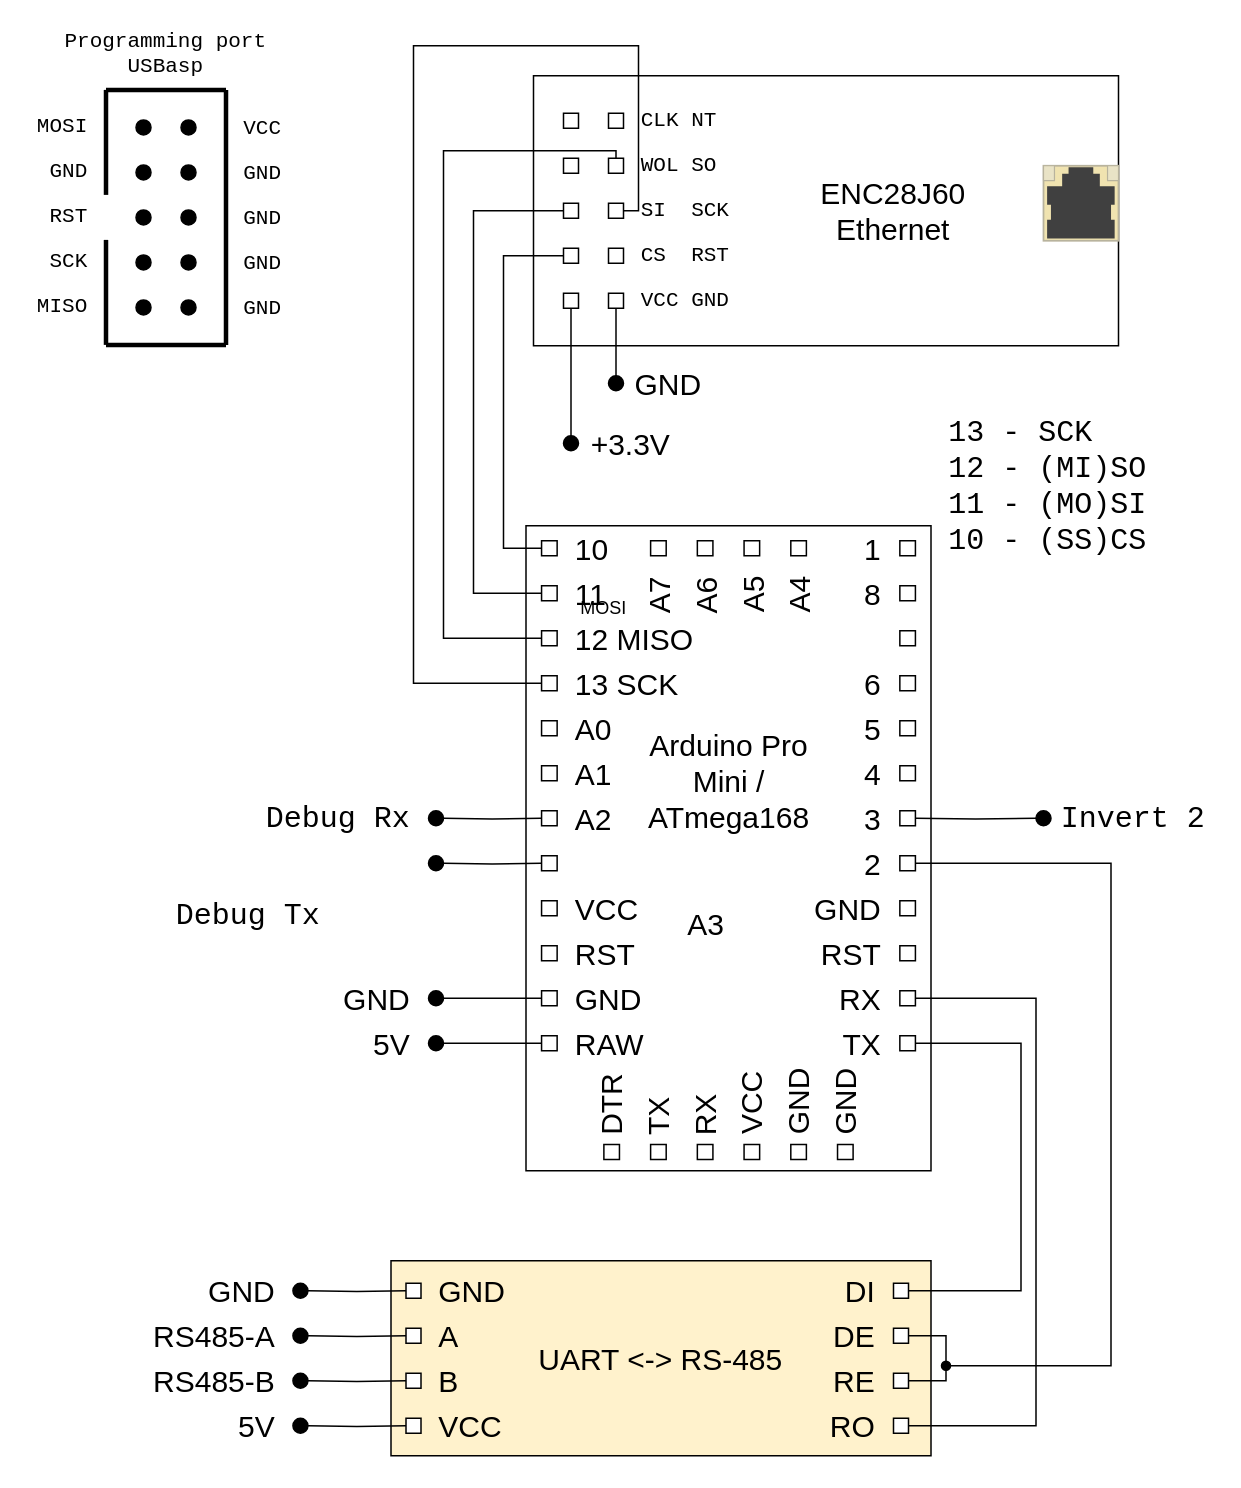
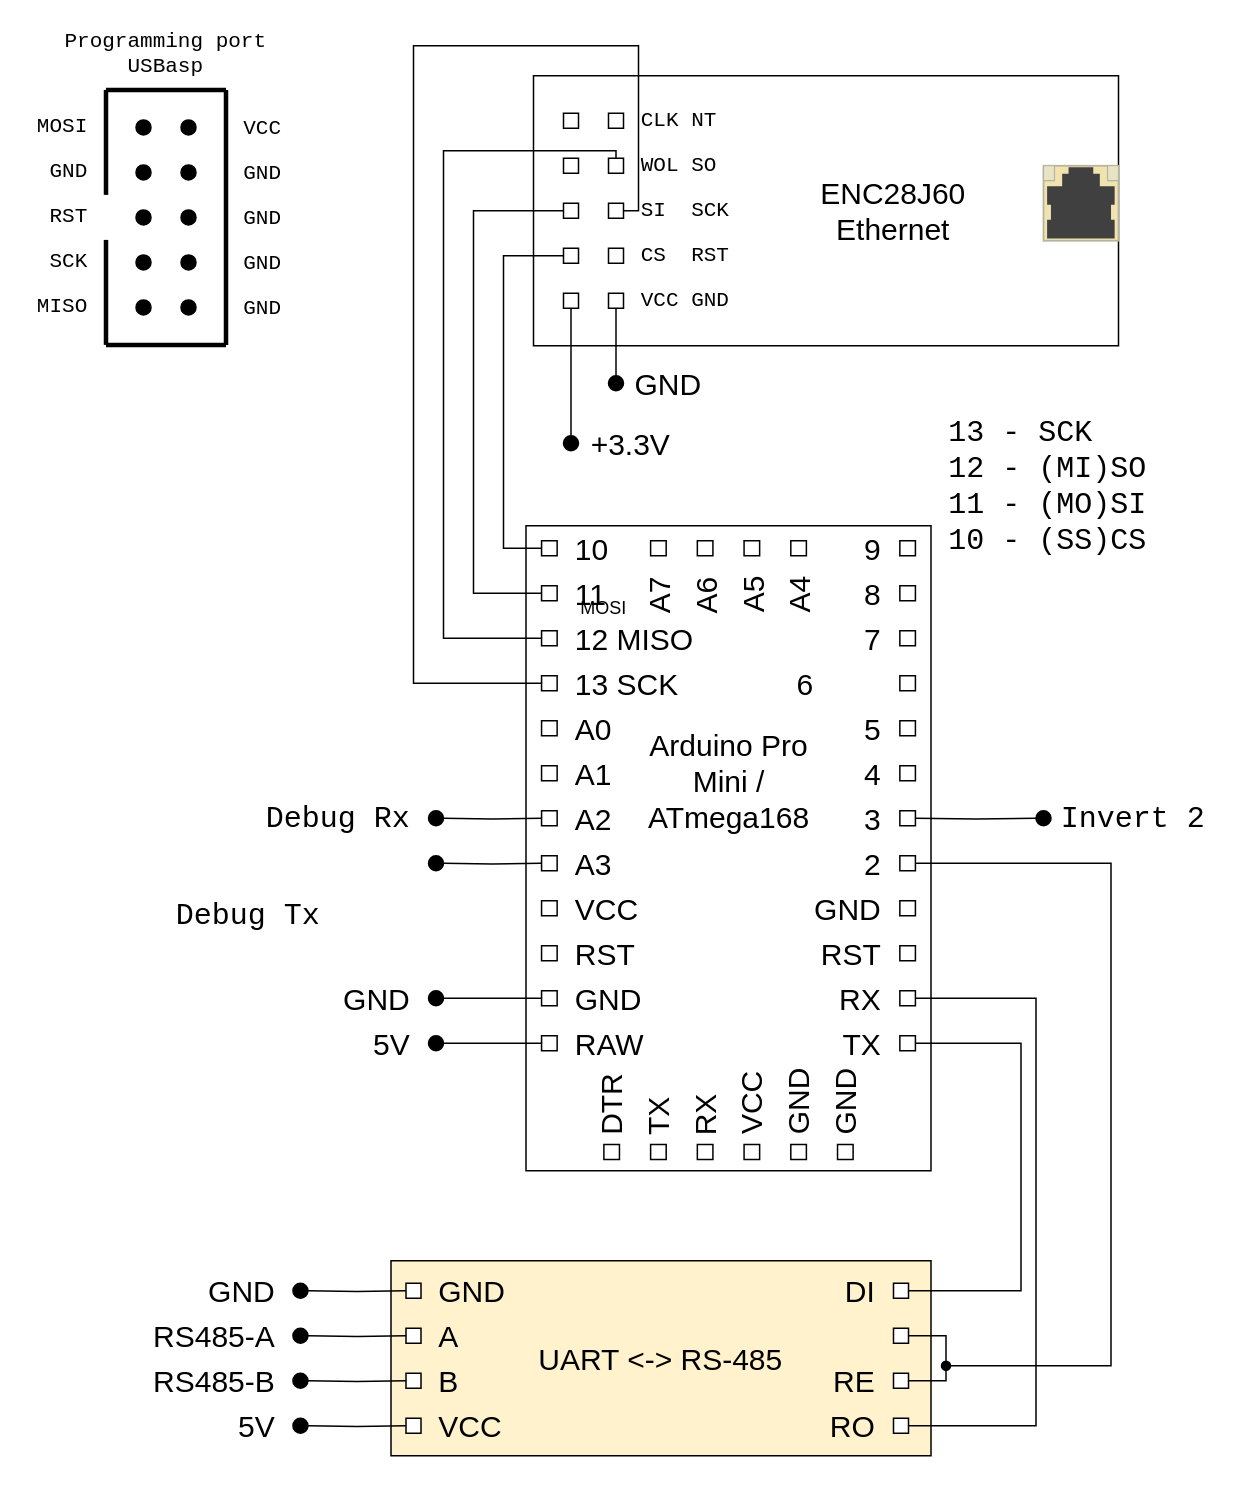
(873, 548) -> (873, 548)
none -> (853, 638)
(853, 683) -> (785, 683)
(724, 923) -> (611, 863)
(848, 1336) -> none
